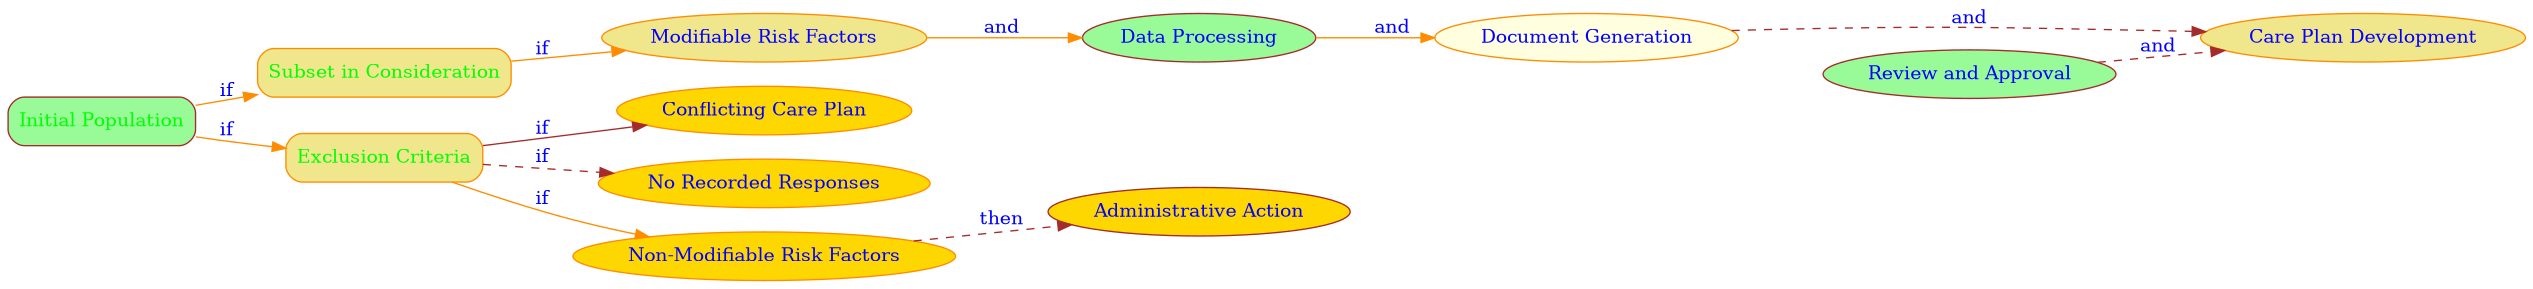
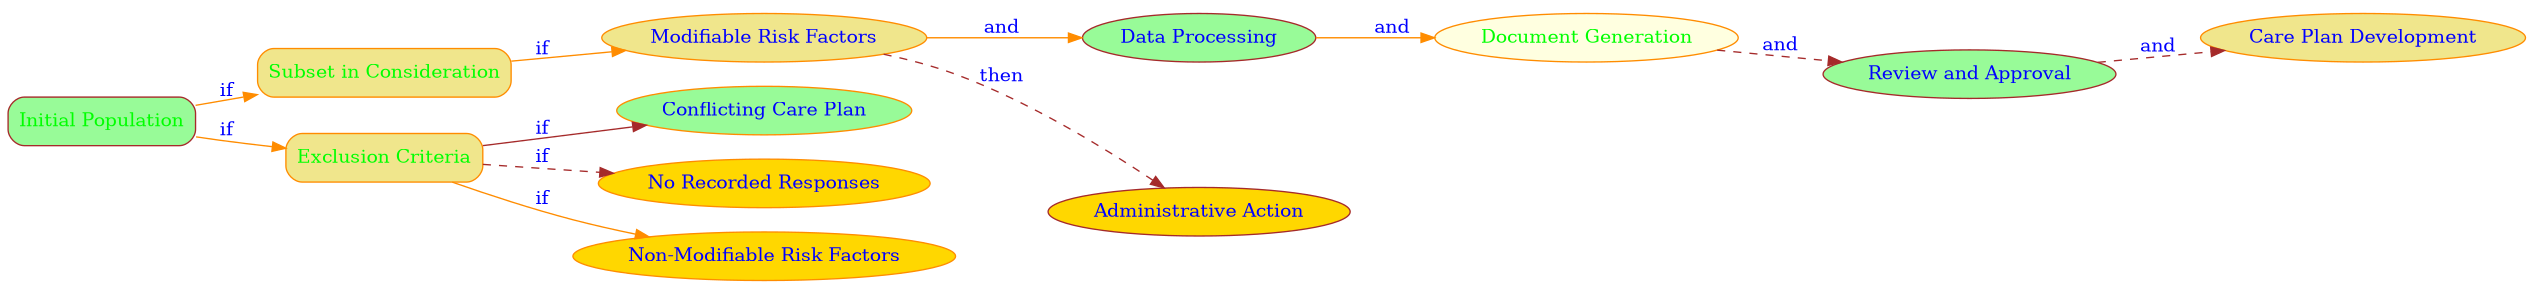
(1962, 27) -> (1773, 55)
(1587, 38) -> (1587, 38)
(764, 111) -> (764, 111)
(986, 234) -> (1024, 104)
